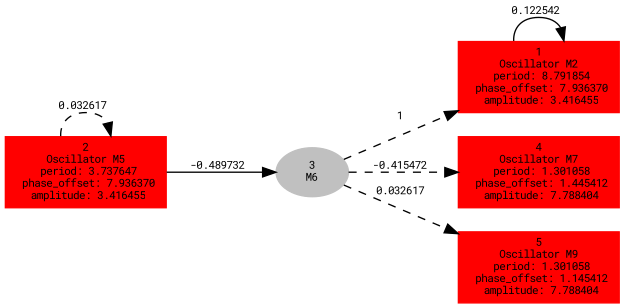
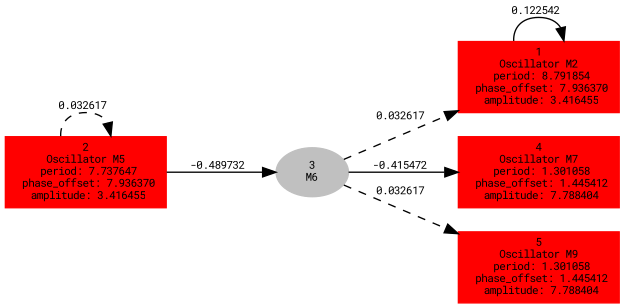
(403, 117) -> (403, 117)
(86, 172) -> (86, 172)
(396, 172) -> (396, 172)
(539, 279) -> (539, 279)
